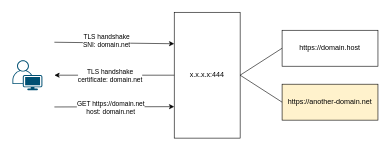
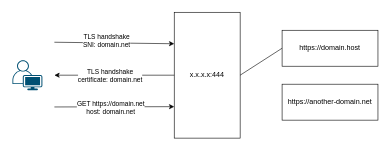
(262, 89) -> none
(330, 102) -> (330, 102)
